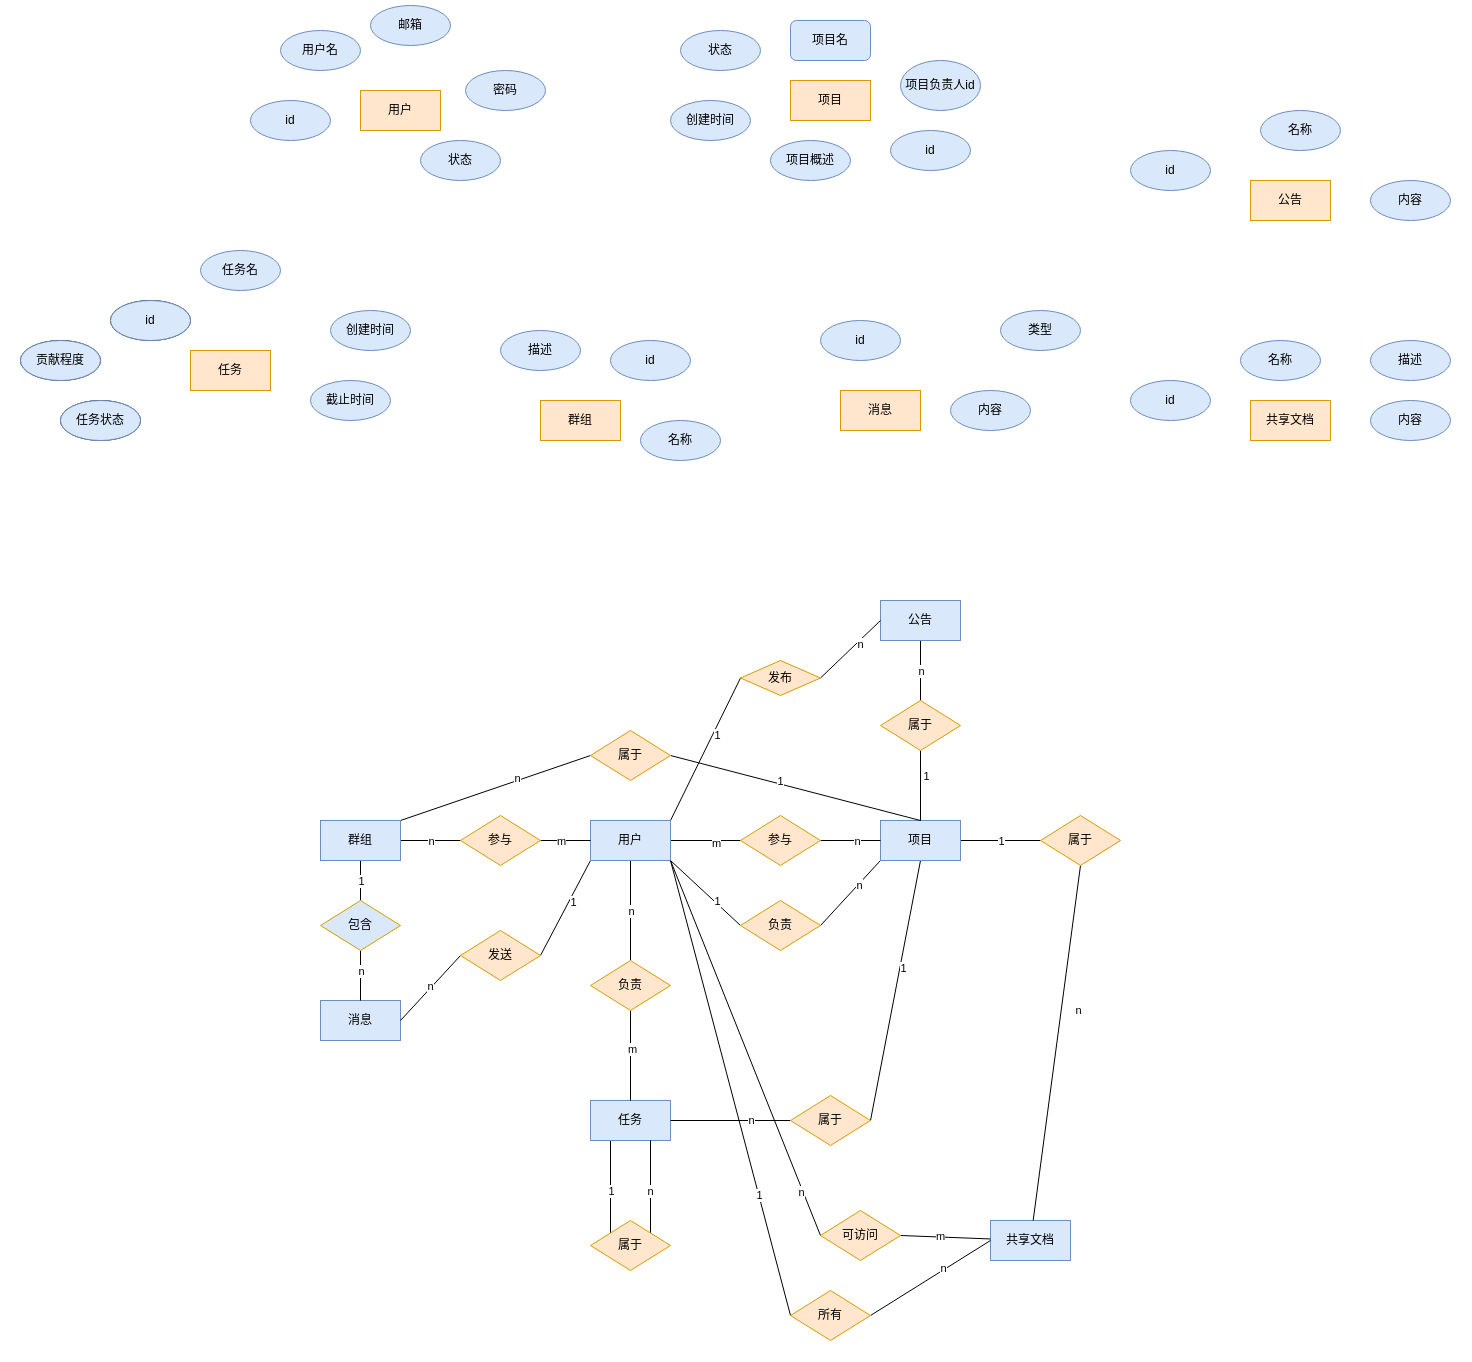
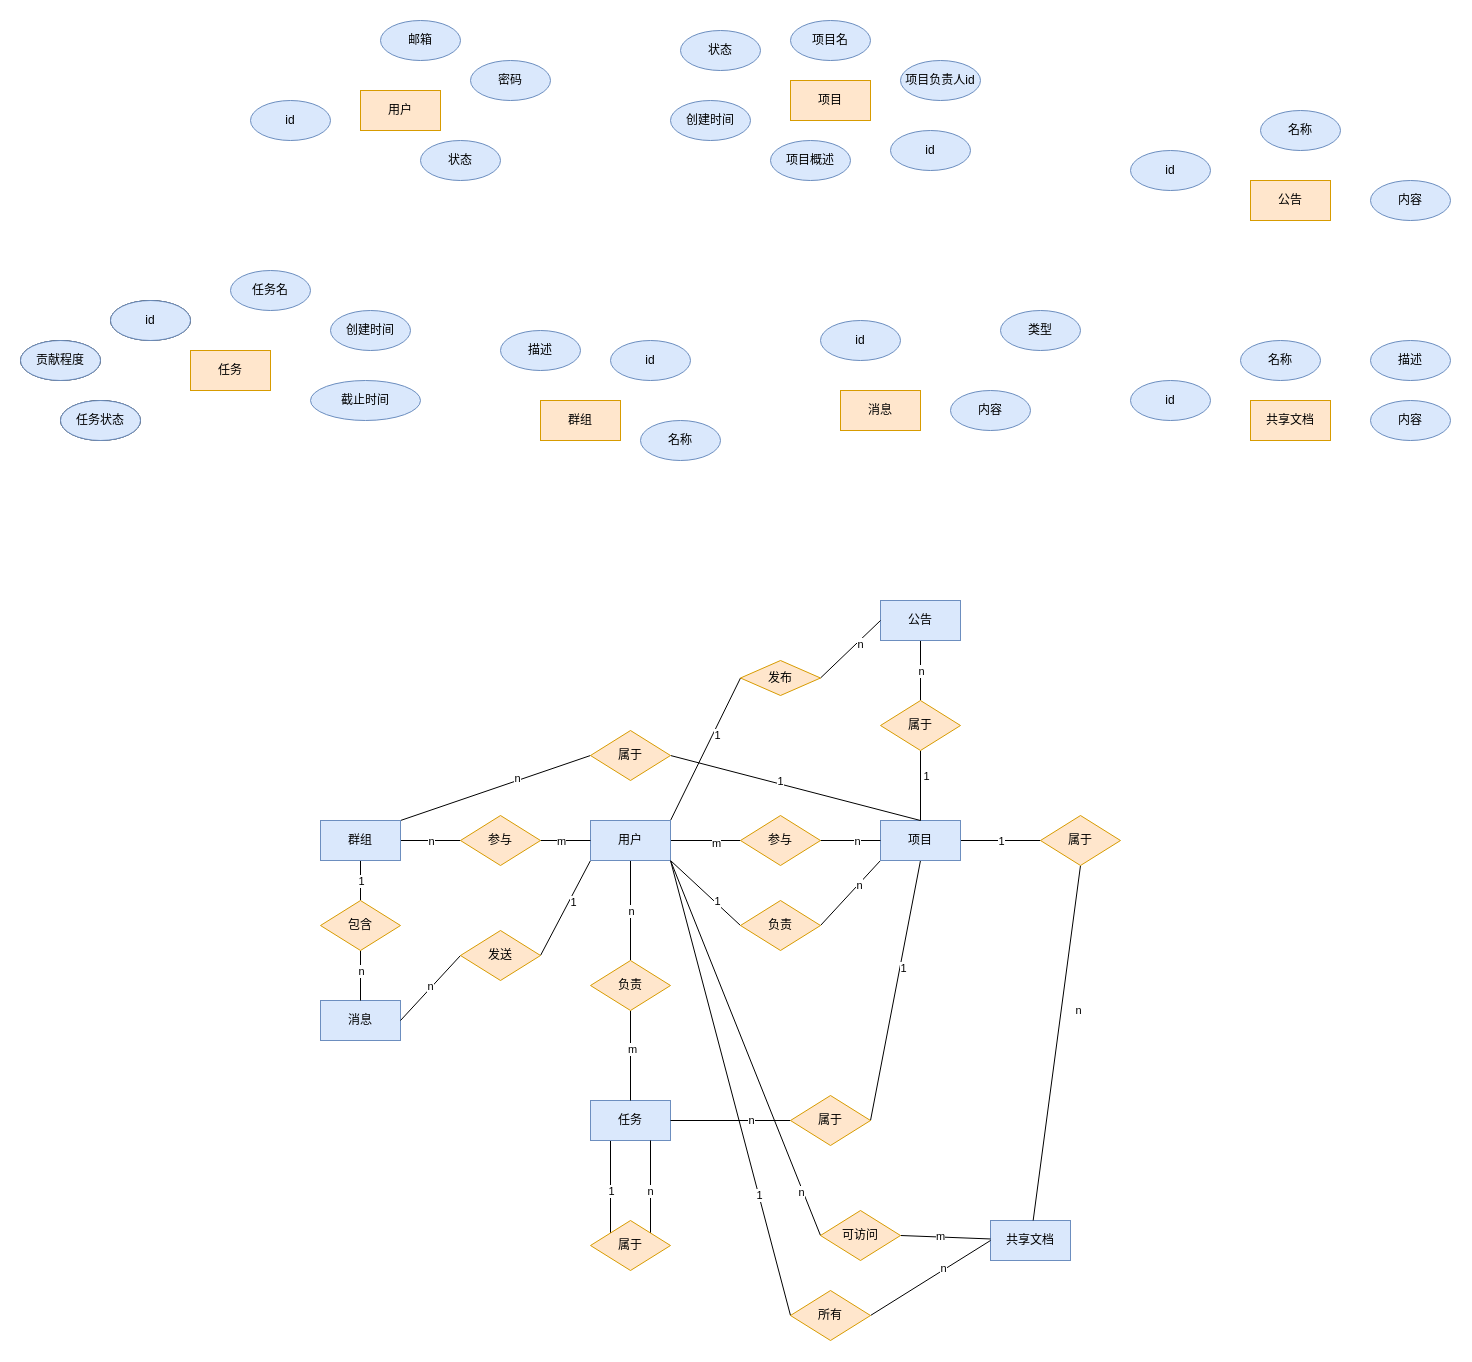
(411, 26) -> (421, 41)
(831, 41) -> (831, 41)
(321, 51) -> none
(941, 86) -> (941, 81)
(506, 91) -> (511, 81)
(241, 271) -> (271, 291)
(351, 401) -> (366, 401)
(361, 926) -> (361, 926)
